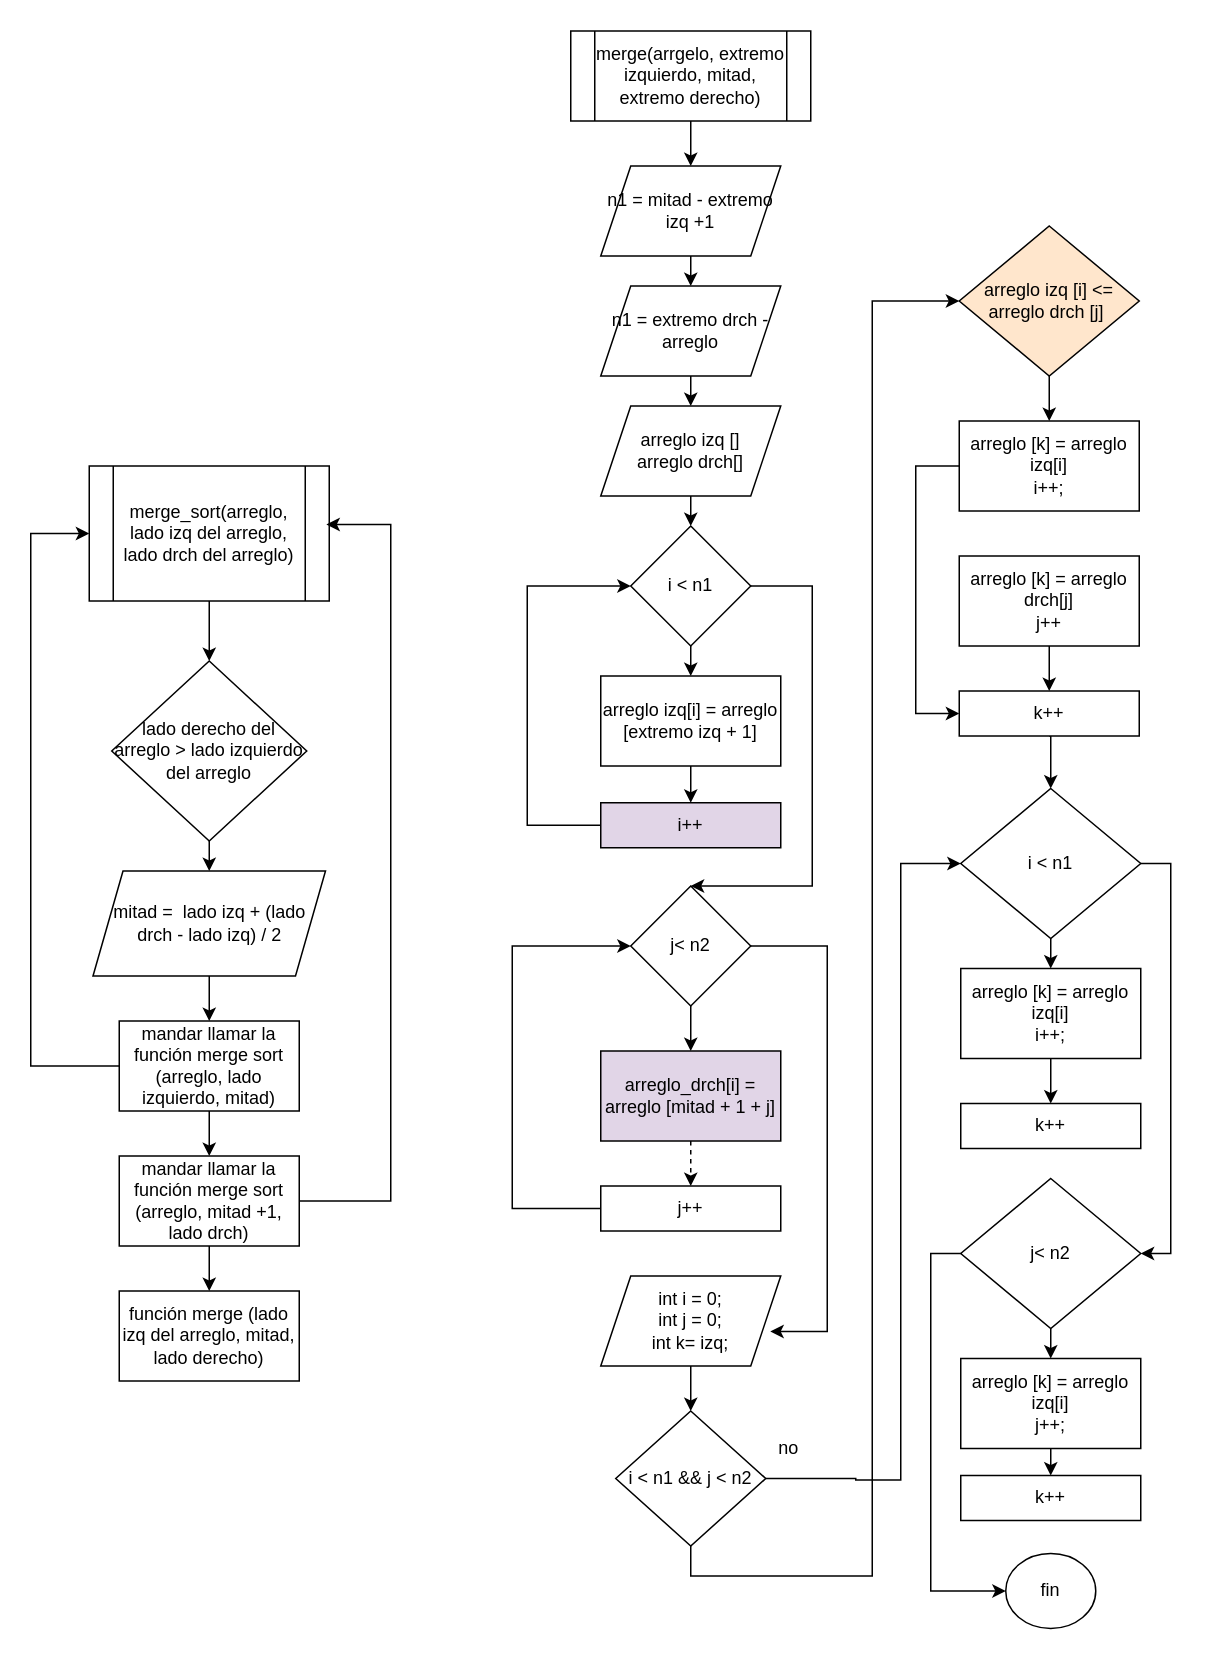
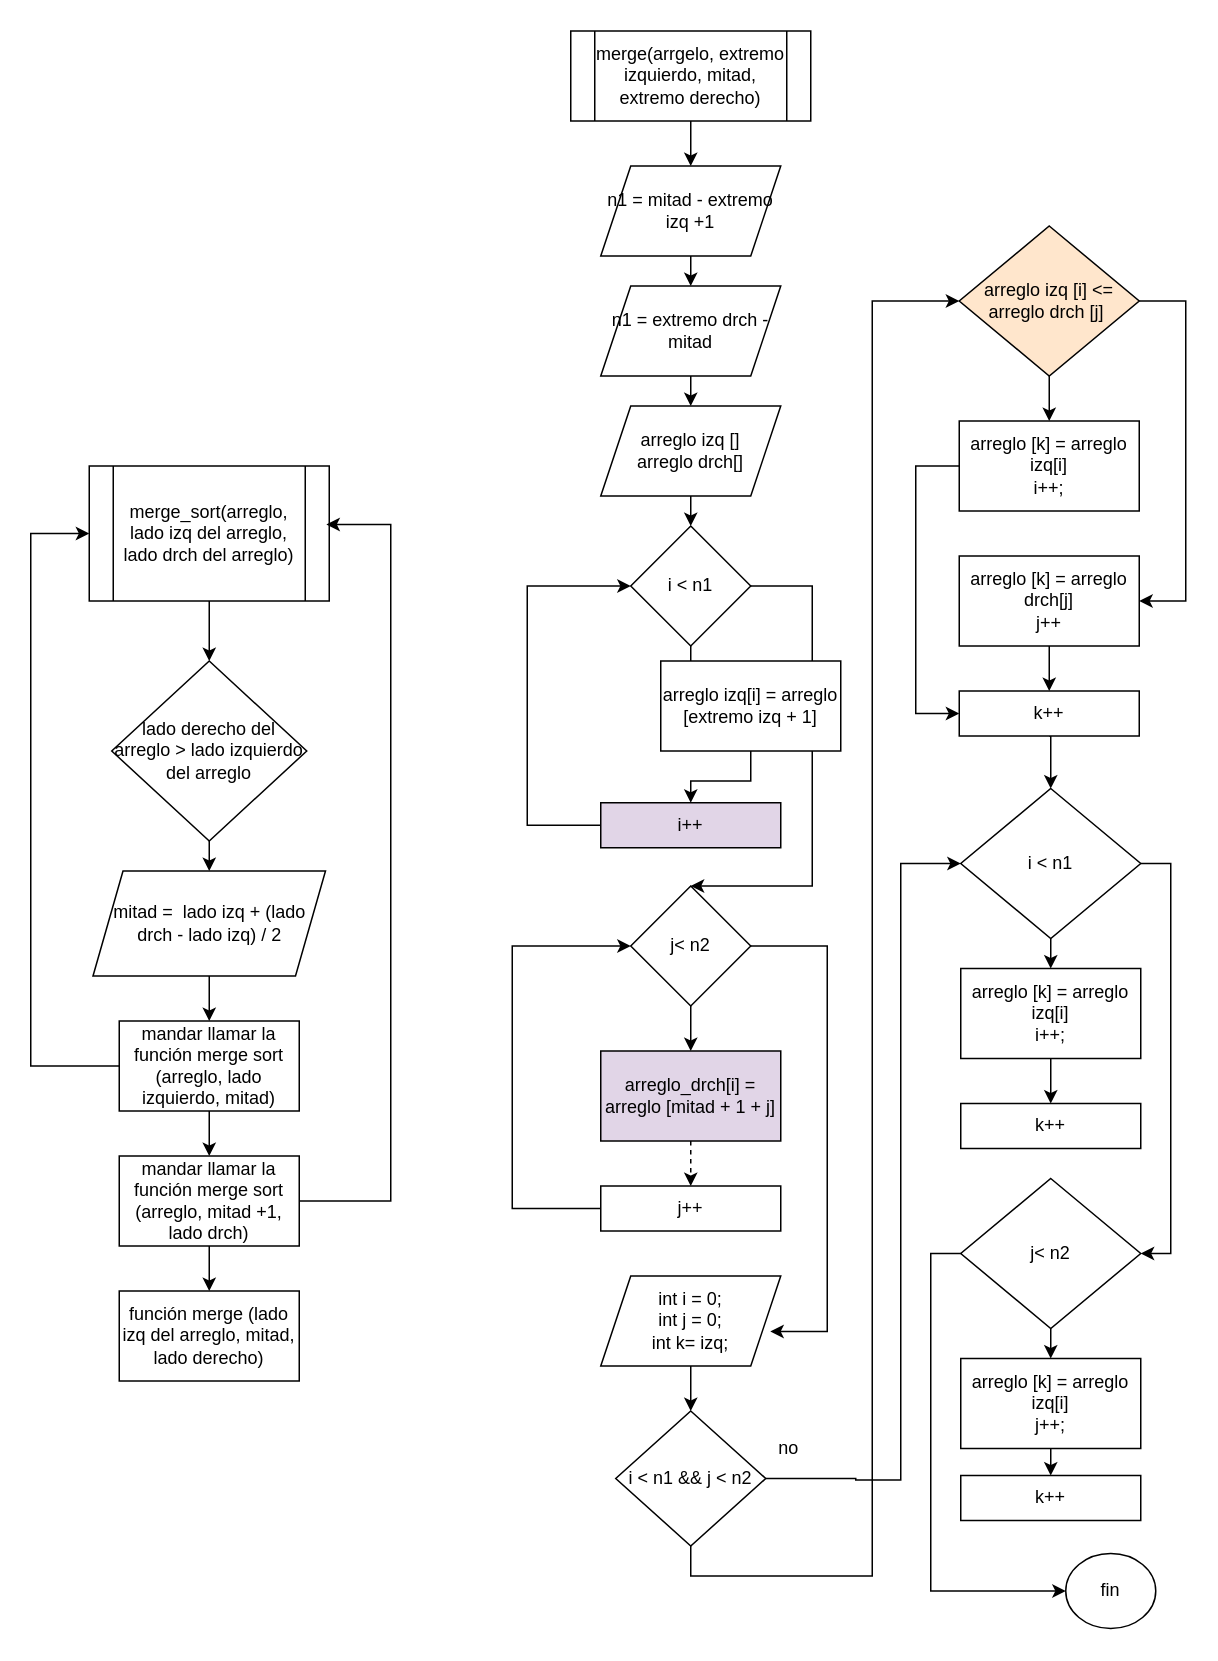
(691, 331) -> (691, 331)
none -> (1186, 446)
(691, 721) -> (751, 706)
(1051, 1591) -> (1111, 1591)
